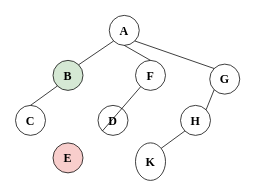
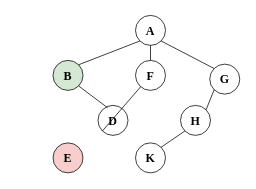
(124, 30) -> (150, 30)
(44, 95) -> none
none -> (93, 97)
(30, 120) -> none
(150, 162) -> (150, 158)
